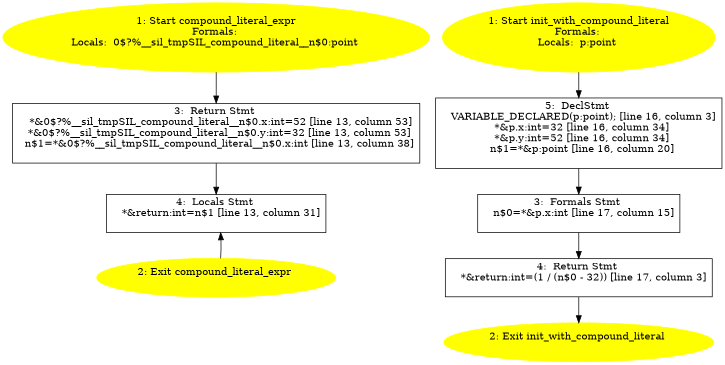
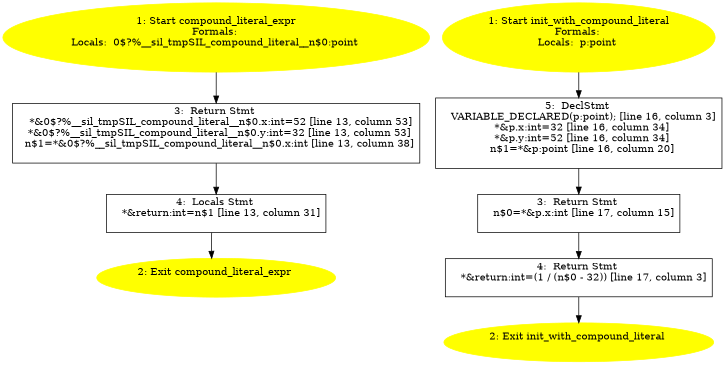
(579, 213) -> (579, 213)
(221, 249) -> (211, 242)
